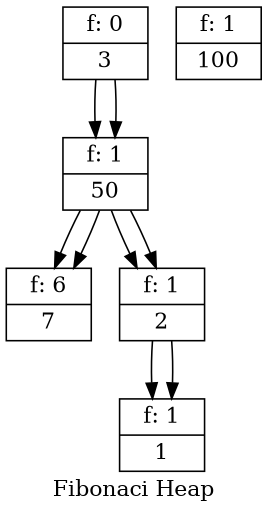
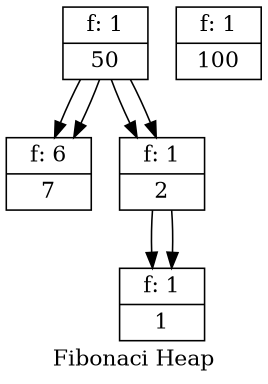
(105, 43) -> none
